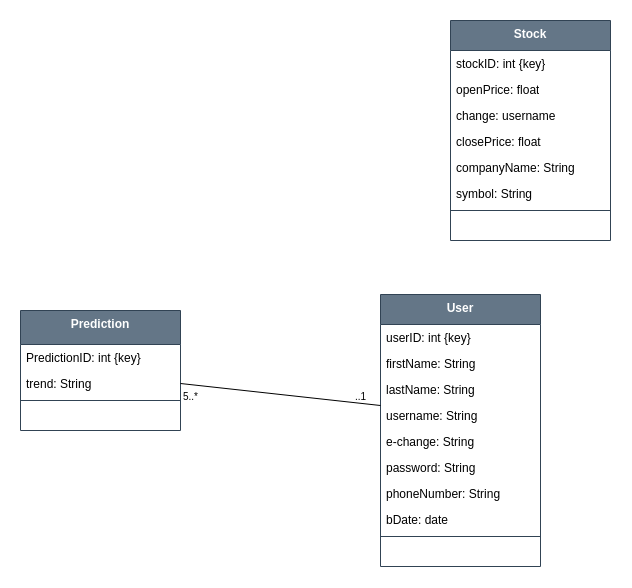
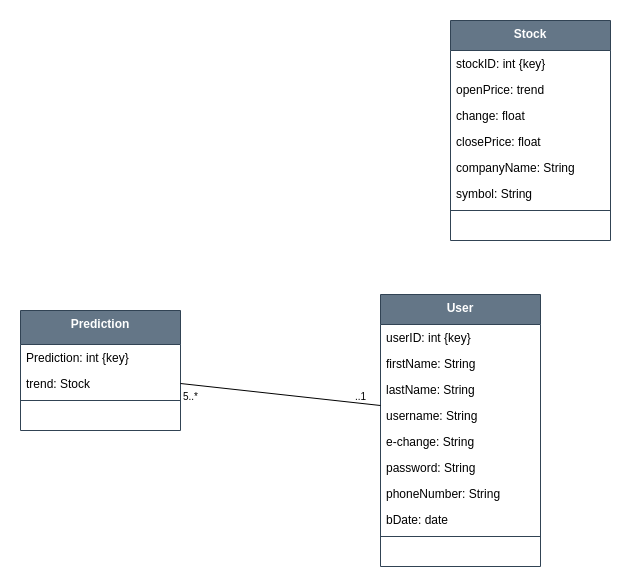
(504, 91) -> (506, 91)
(507, 117) -> (496, 117)
(94, 359) -> (88, 359)
(66, 385) -> (64, 385)
